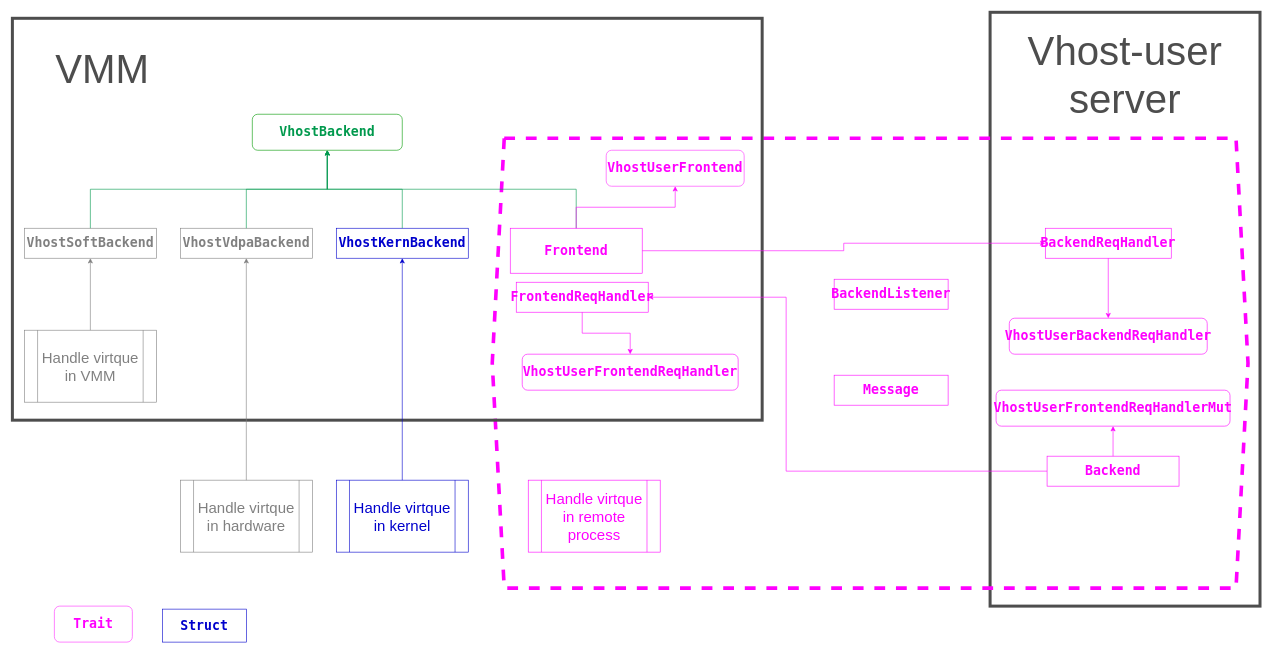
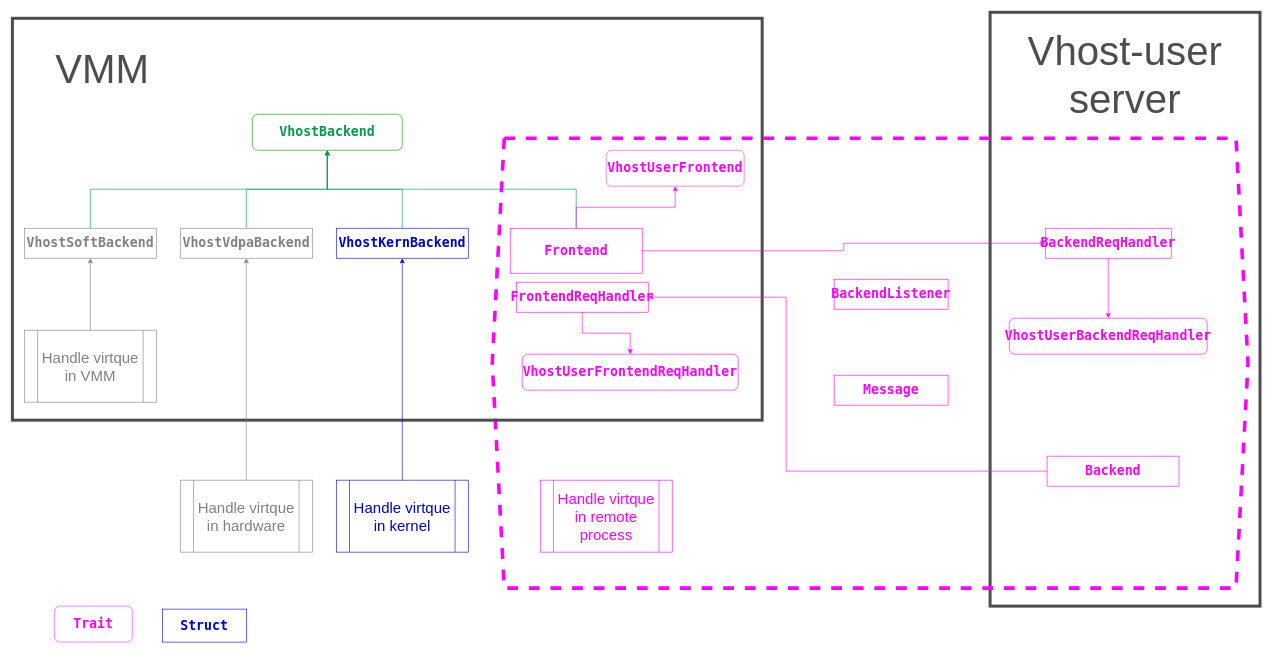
(1113, 408) -> none
(1113, 431) -> none
(594, 516) -> (606, 516)
